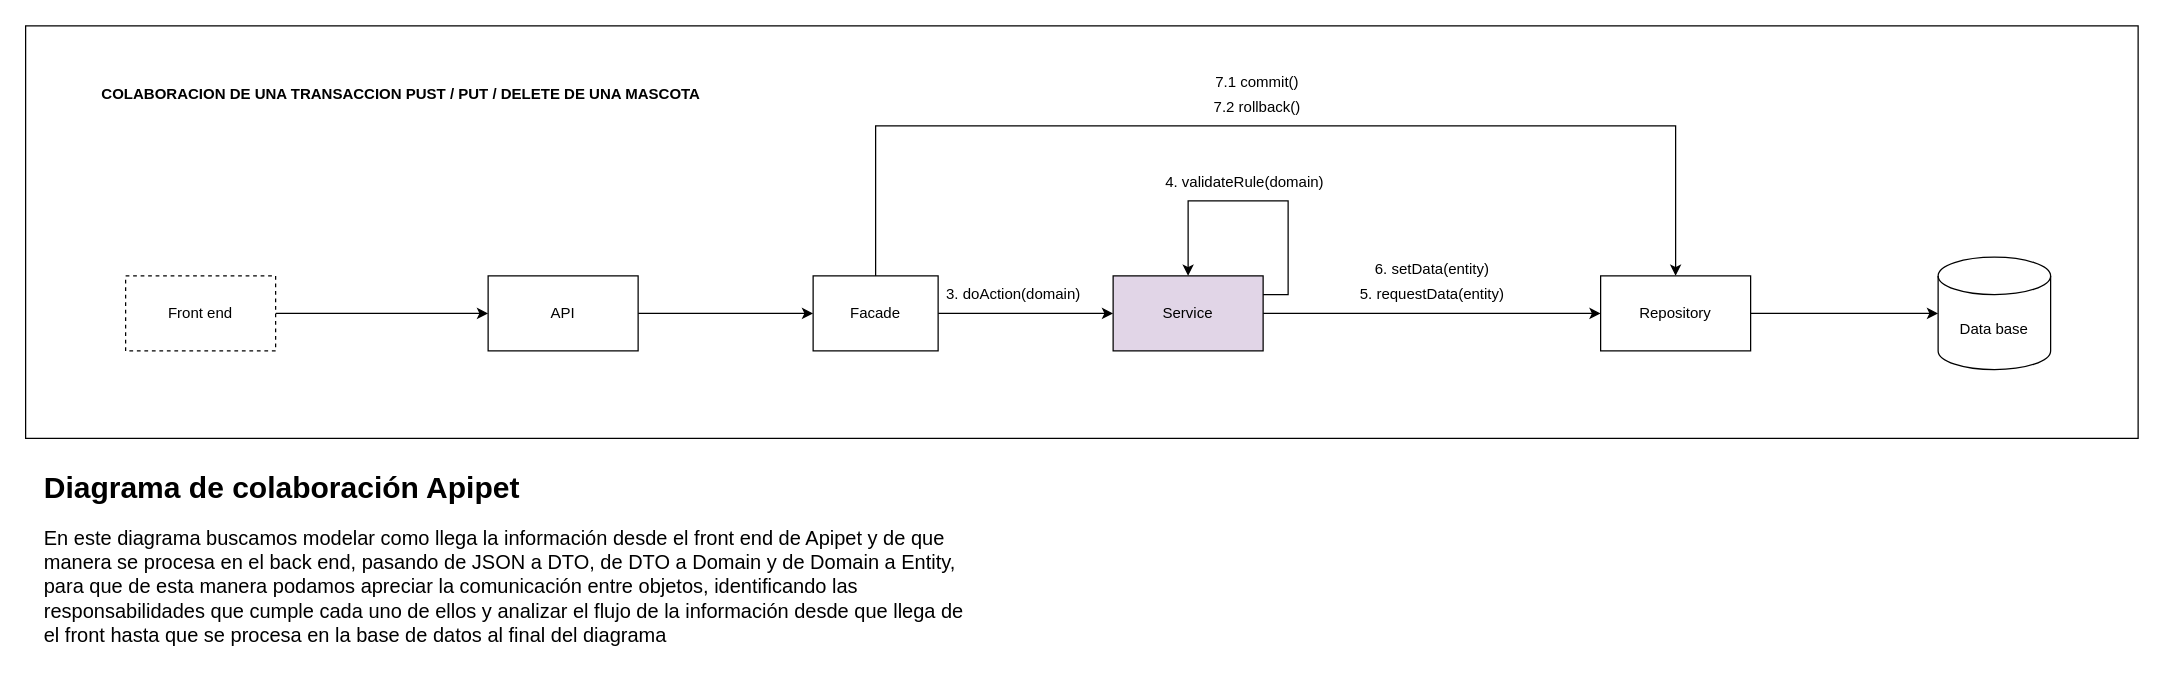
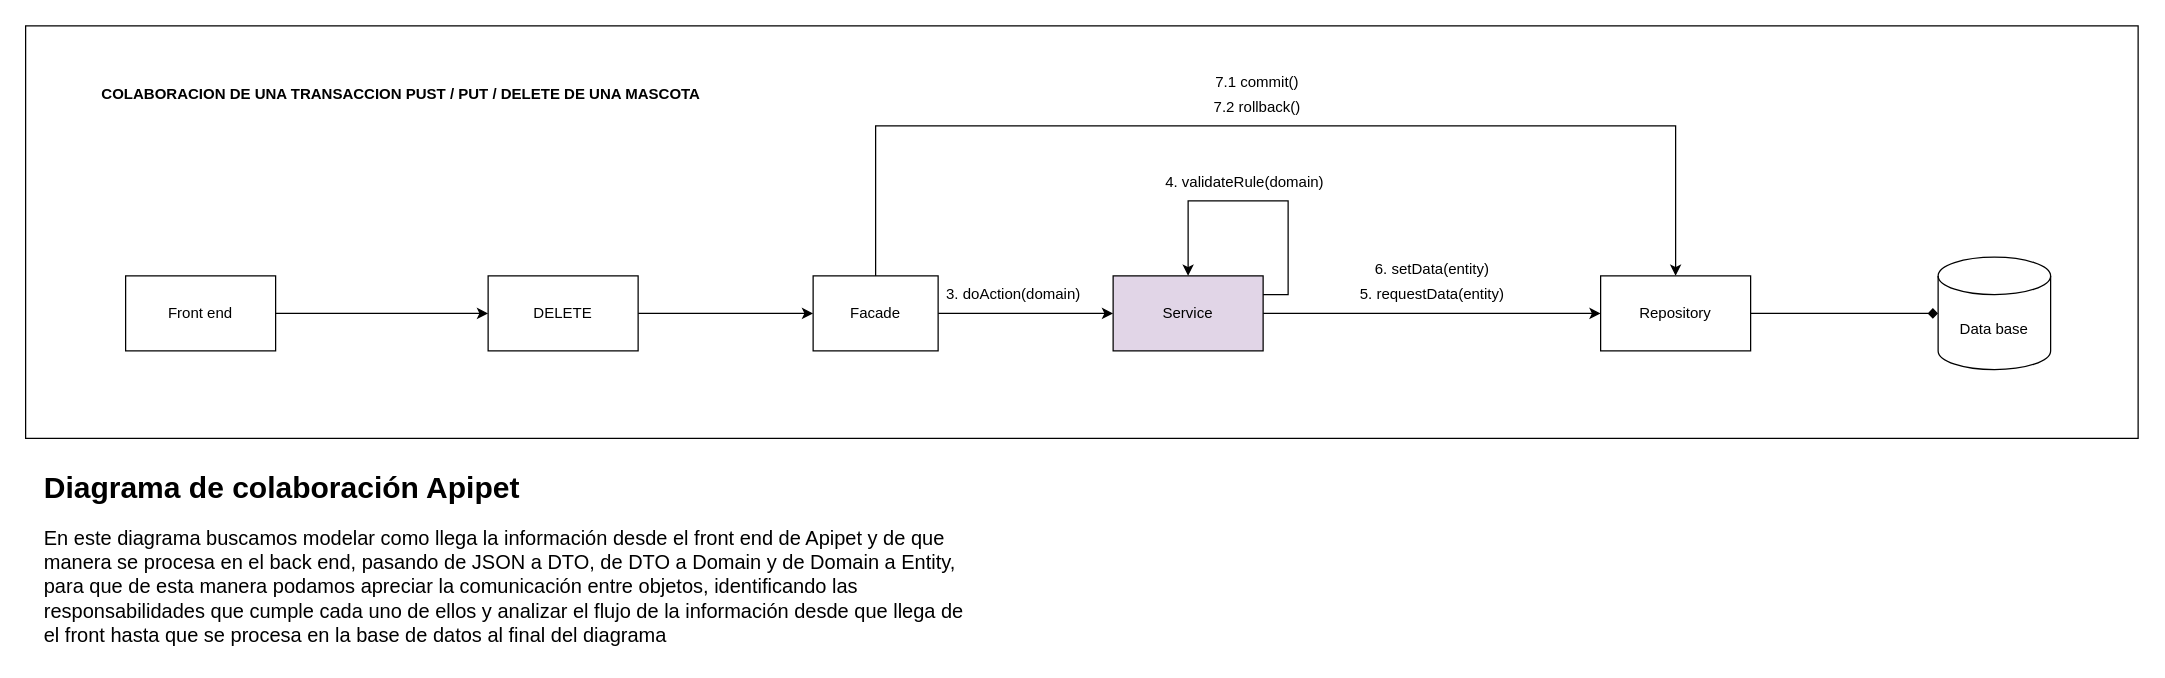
(201, 313) -> (201, 313)
(563, 313) -> (563, 313)
(1928, 313) -> (1927, 313)
